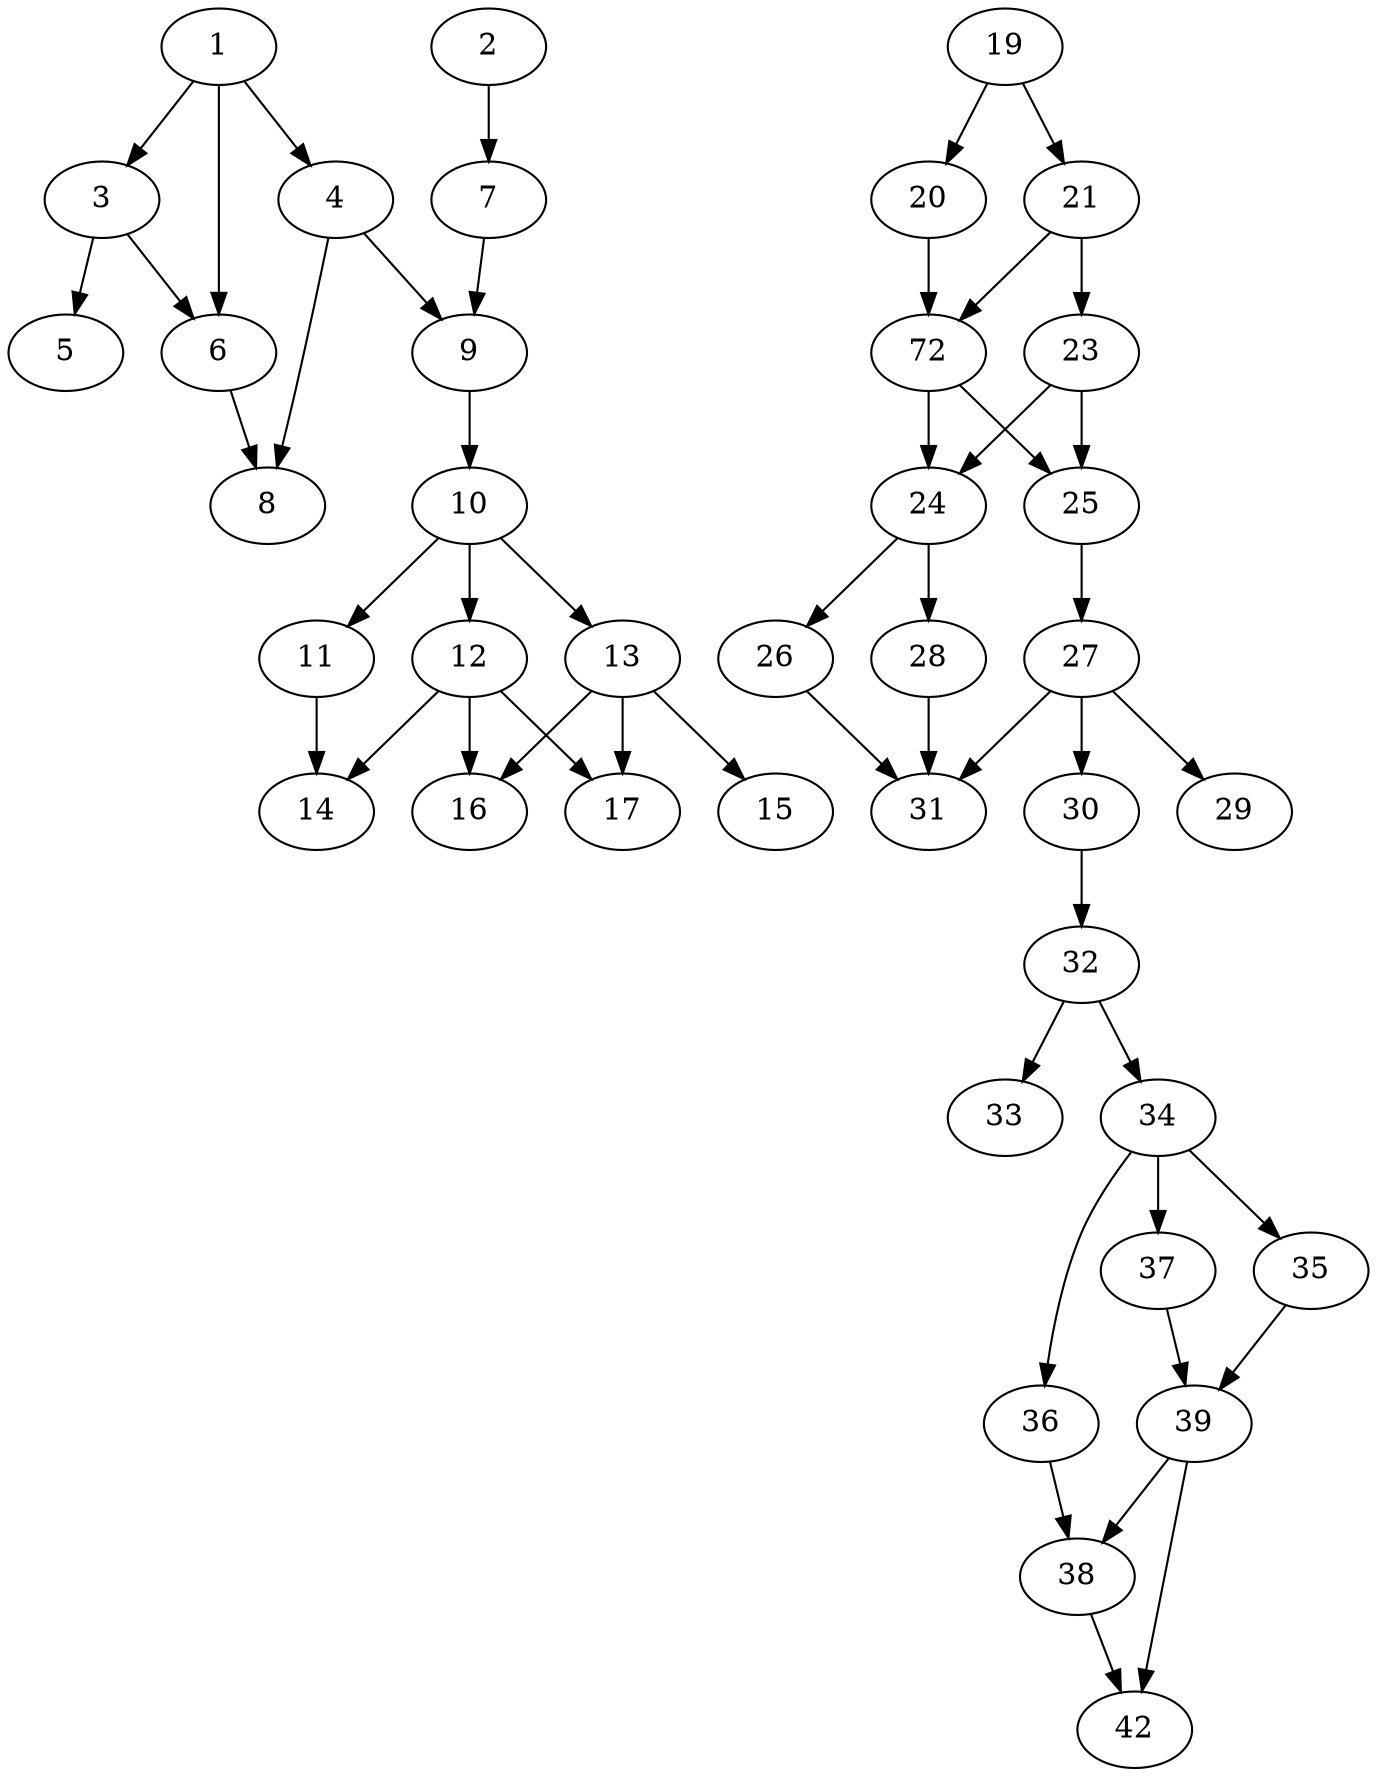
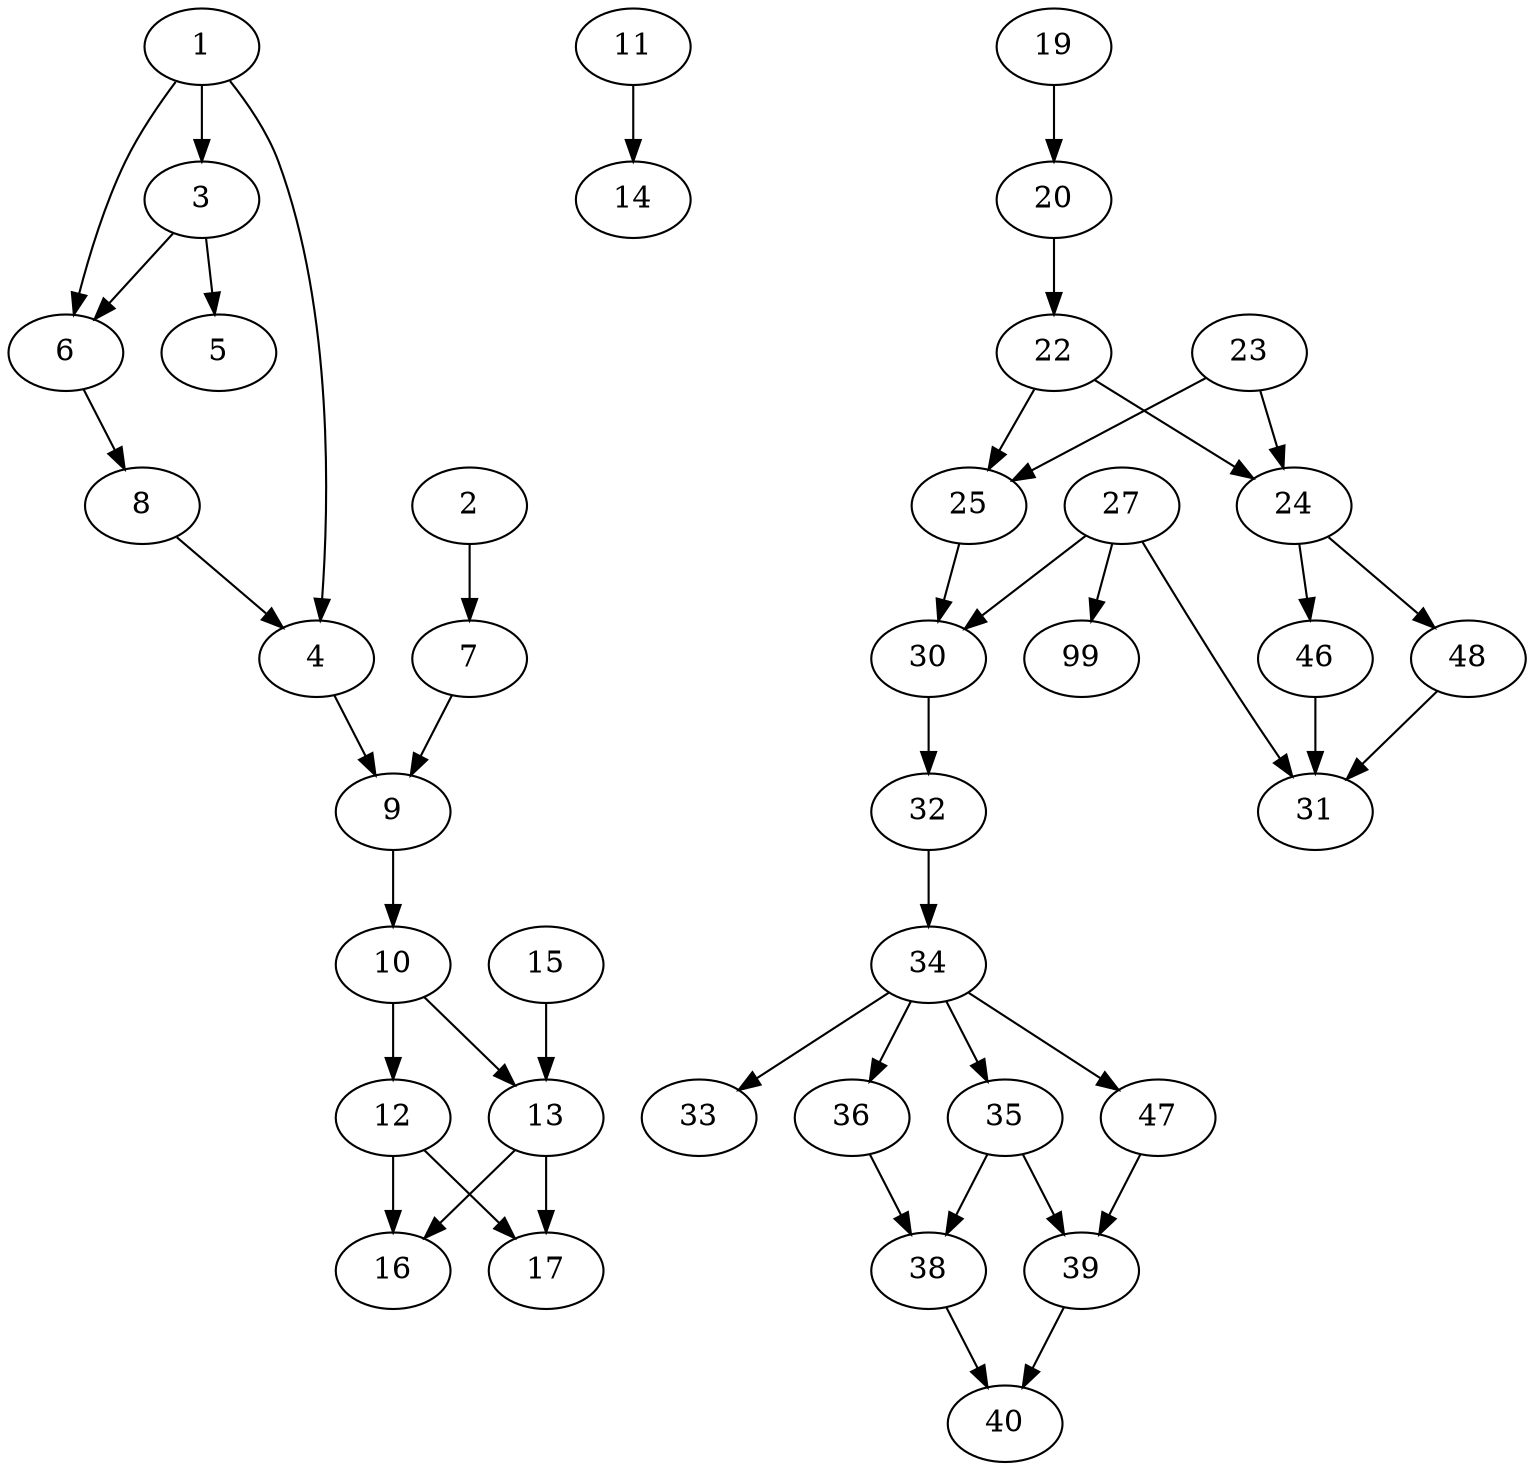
(1082, 200) -> none
(306, 342) -> (221, 575)
(929, 353) -> (1054, 353)
(1082, 572) -> (952, 572)
(401, 575) -> none
(776, 659) -> (1315, 659)
(929, 659) -> (1468, 659)
(401, 728) -> none
(691, 728) -> (546, 1031)
(1235, 812) -> (1082, 659)
(1048, 1032) -> (823, 1036)
(1158, 1271) -> (1158, 1118)
(1142, 1492) -> (972, 1185)
(1135, 1730) -> (1005, 1424)
